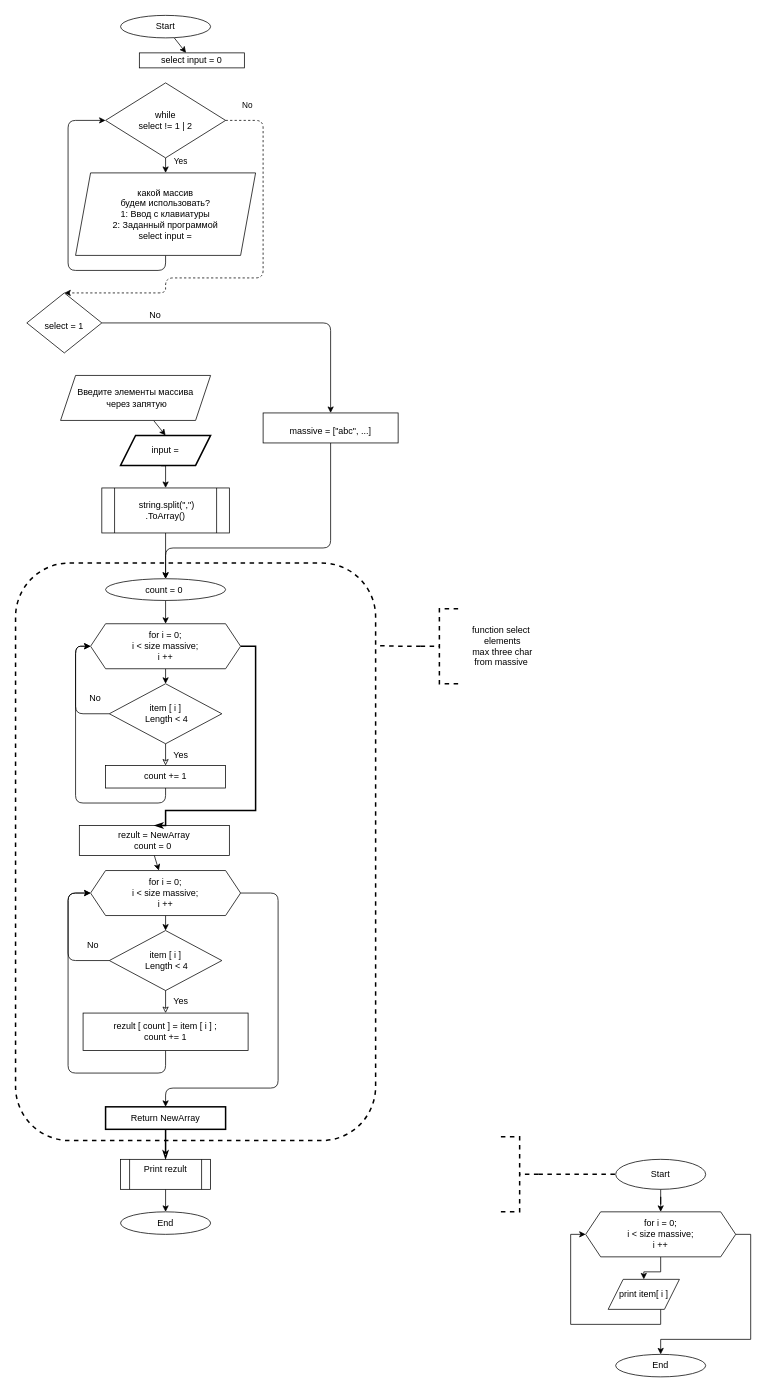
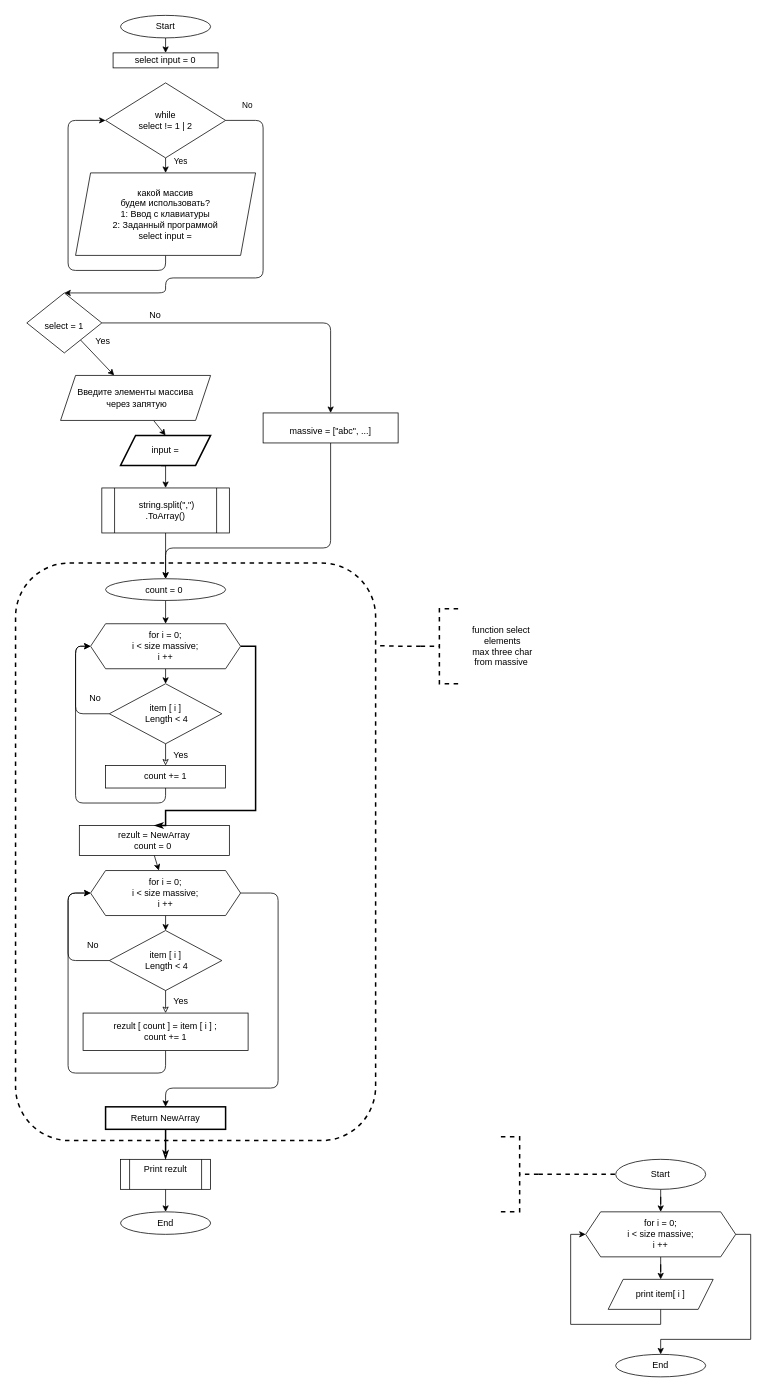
(192, 60) -> (165, 60)
(254, 278) -> (254, 278)
none -> (96, 357)
(644, 1294) -> (660, 1294)
